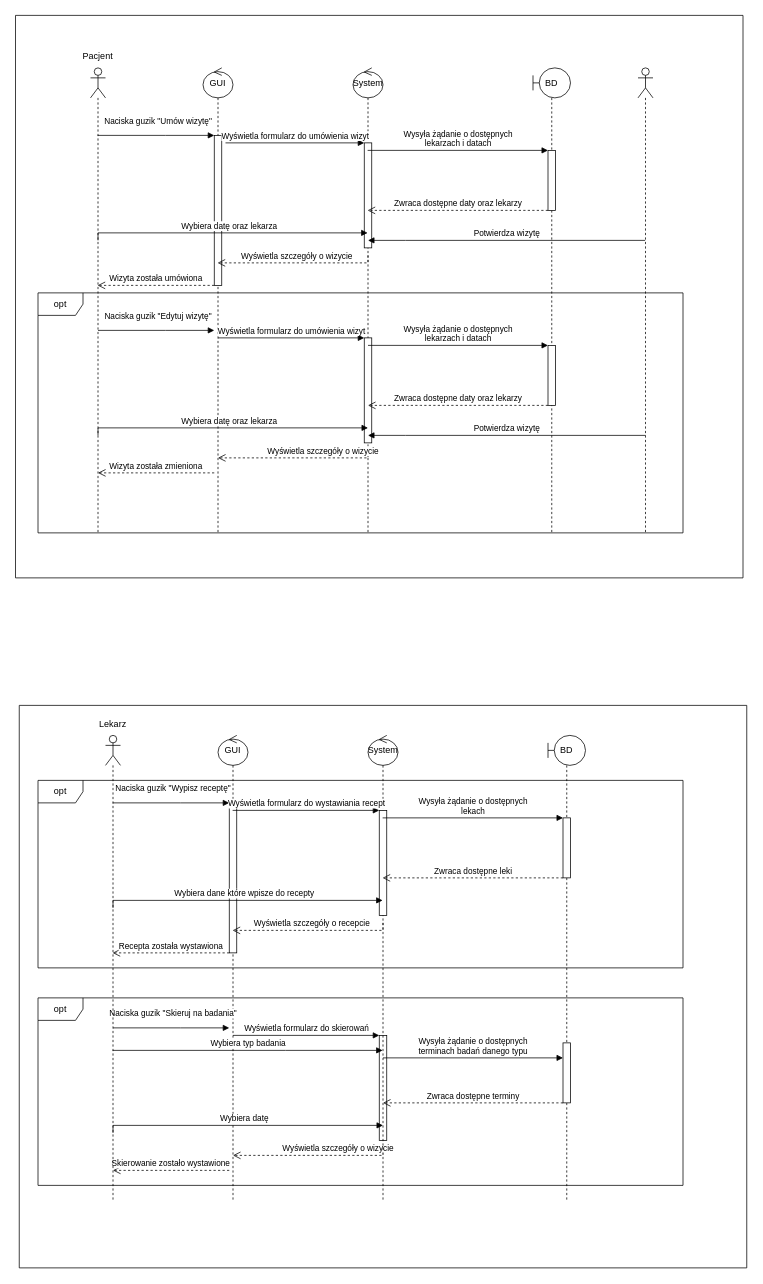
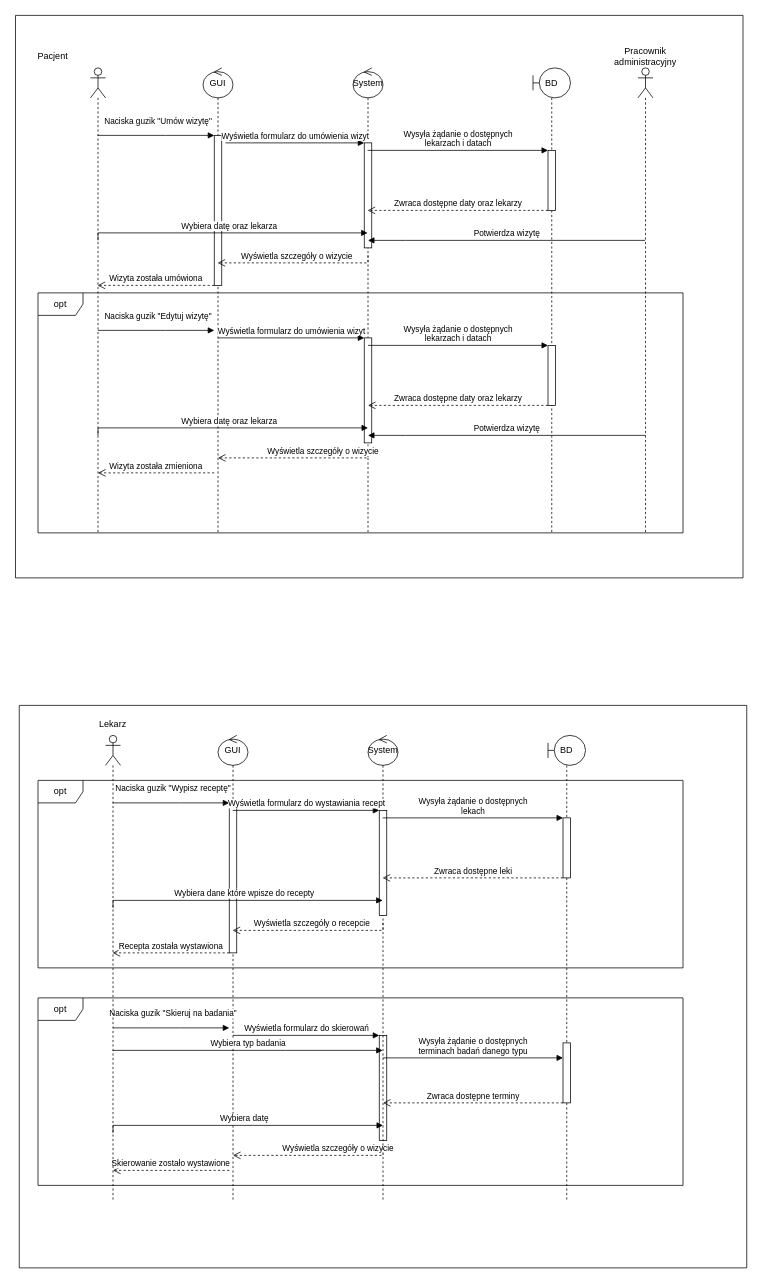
(98, 57) -> (53, 57)
none -> (645, 57)
